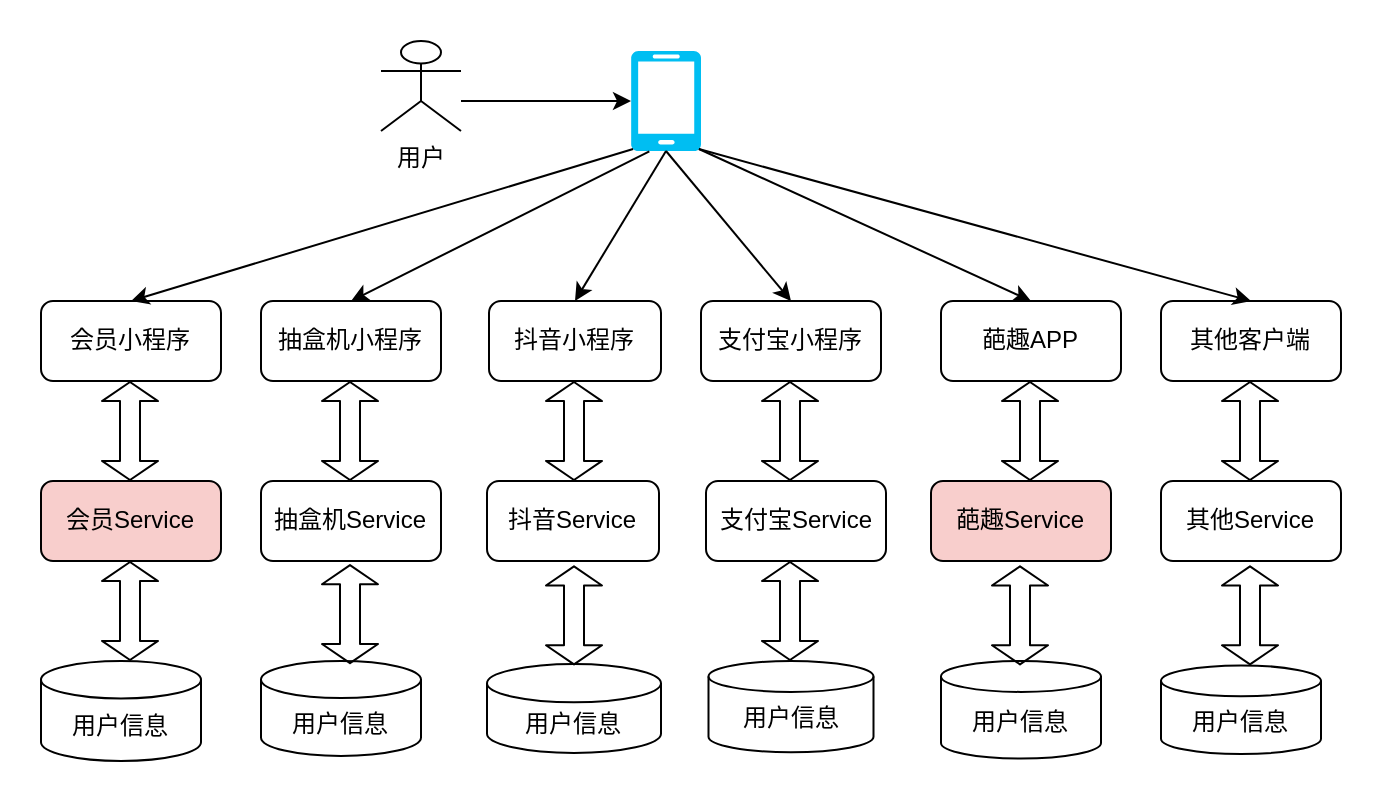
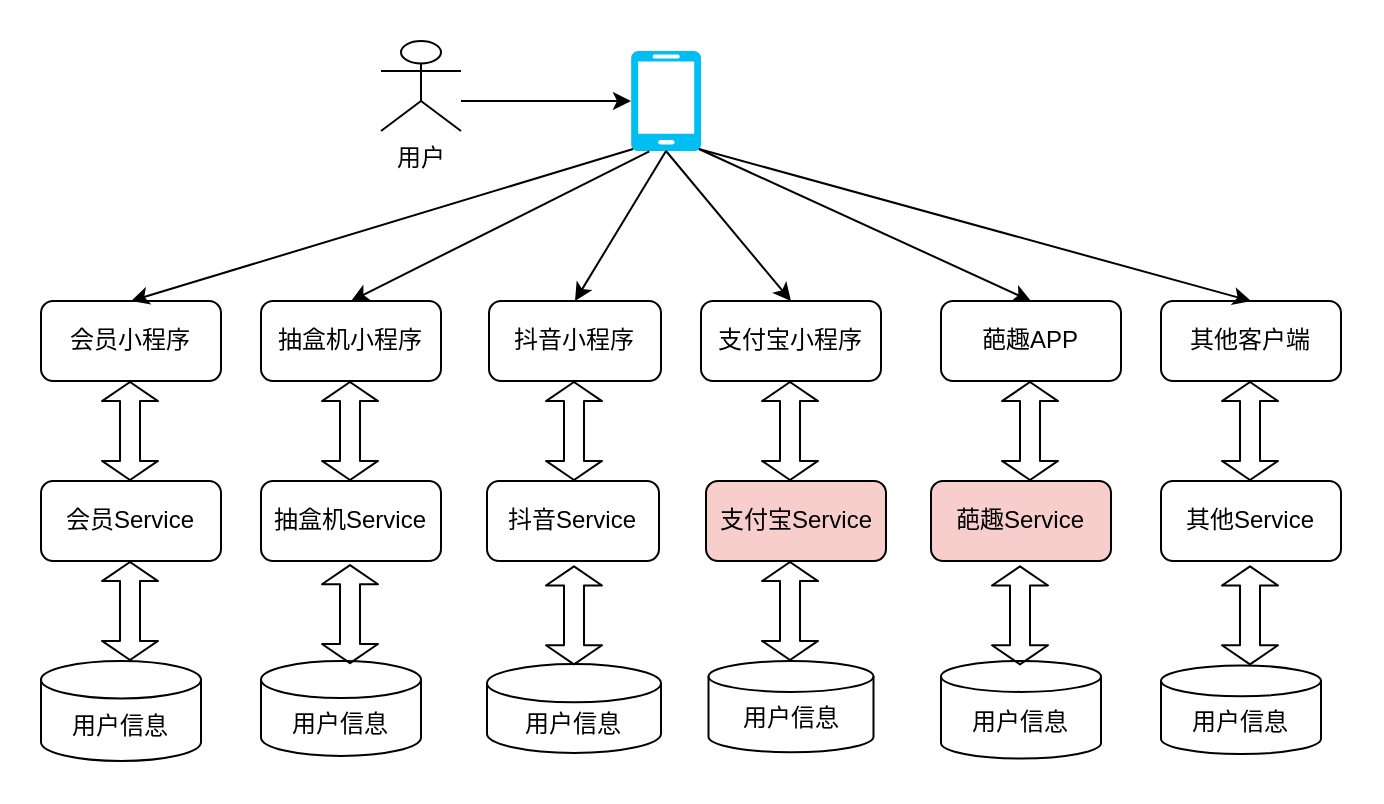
(131, 521) -> (131, 521)
(796, 521) -> (796, 521)
